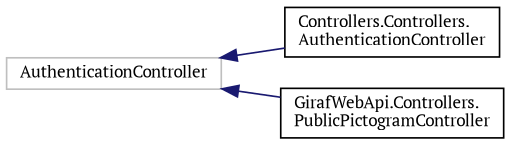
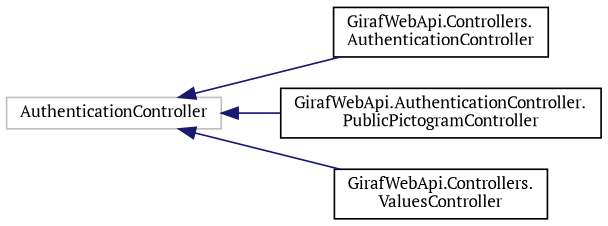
(392, 32) -> (441, 32)
(392, 113) -> (441, 113)
none -> (441, 194)
